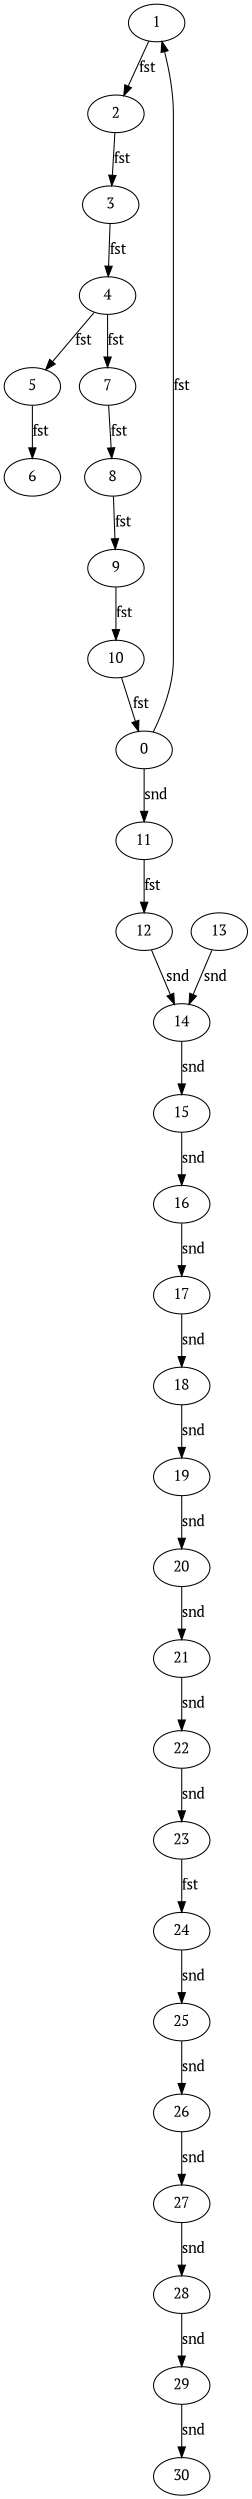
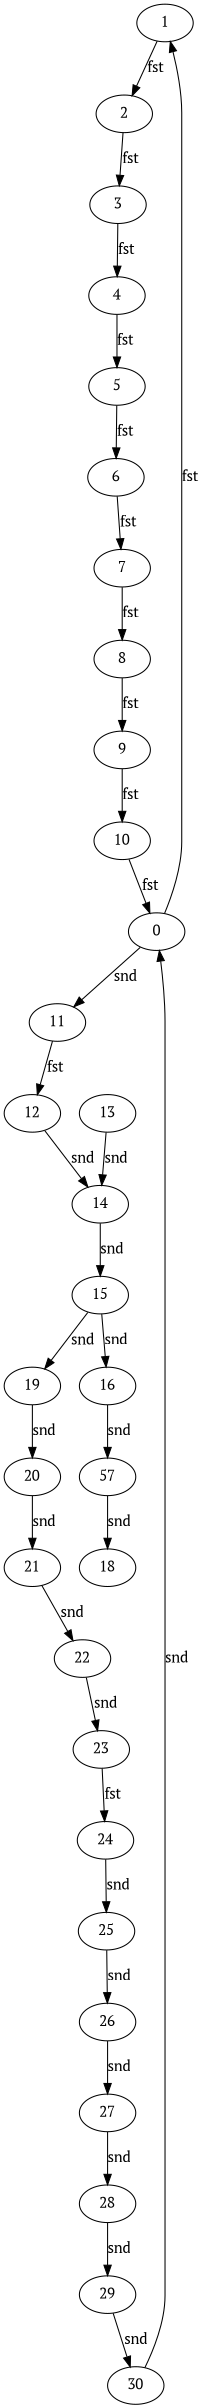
(108, 336) -> (119, 518)
(182, 1295) -> (108, 1477)
(182, 1426) -> (70, 1336)
none -> (165, 1666)
